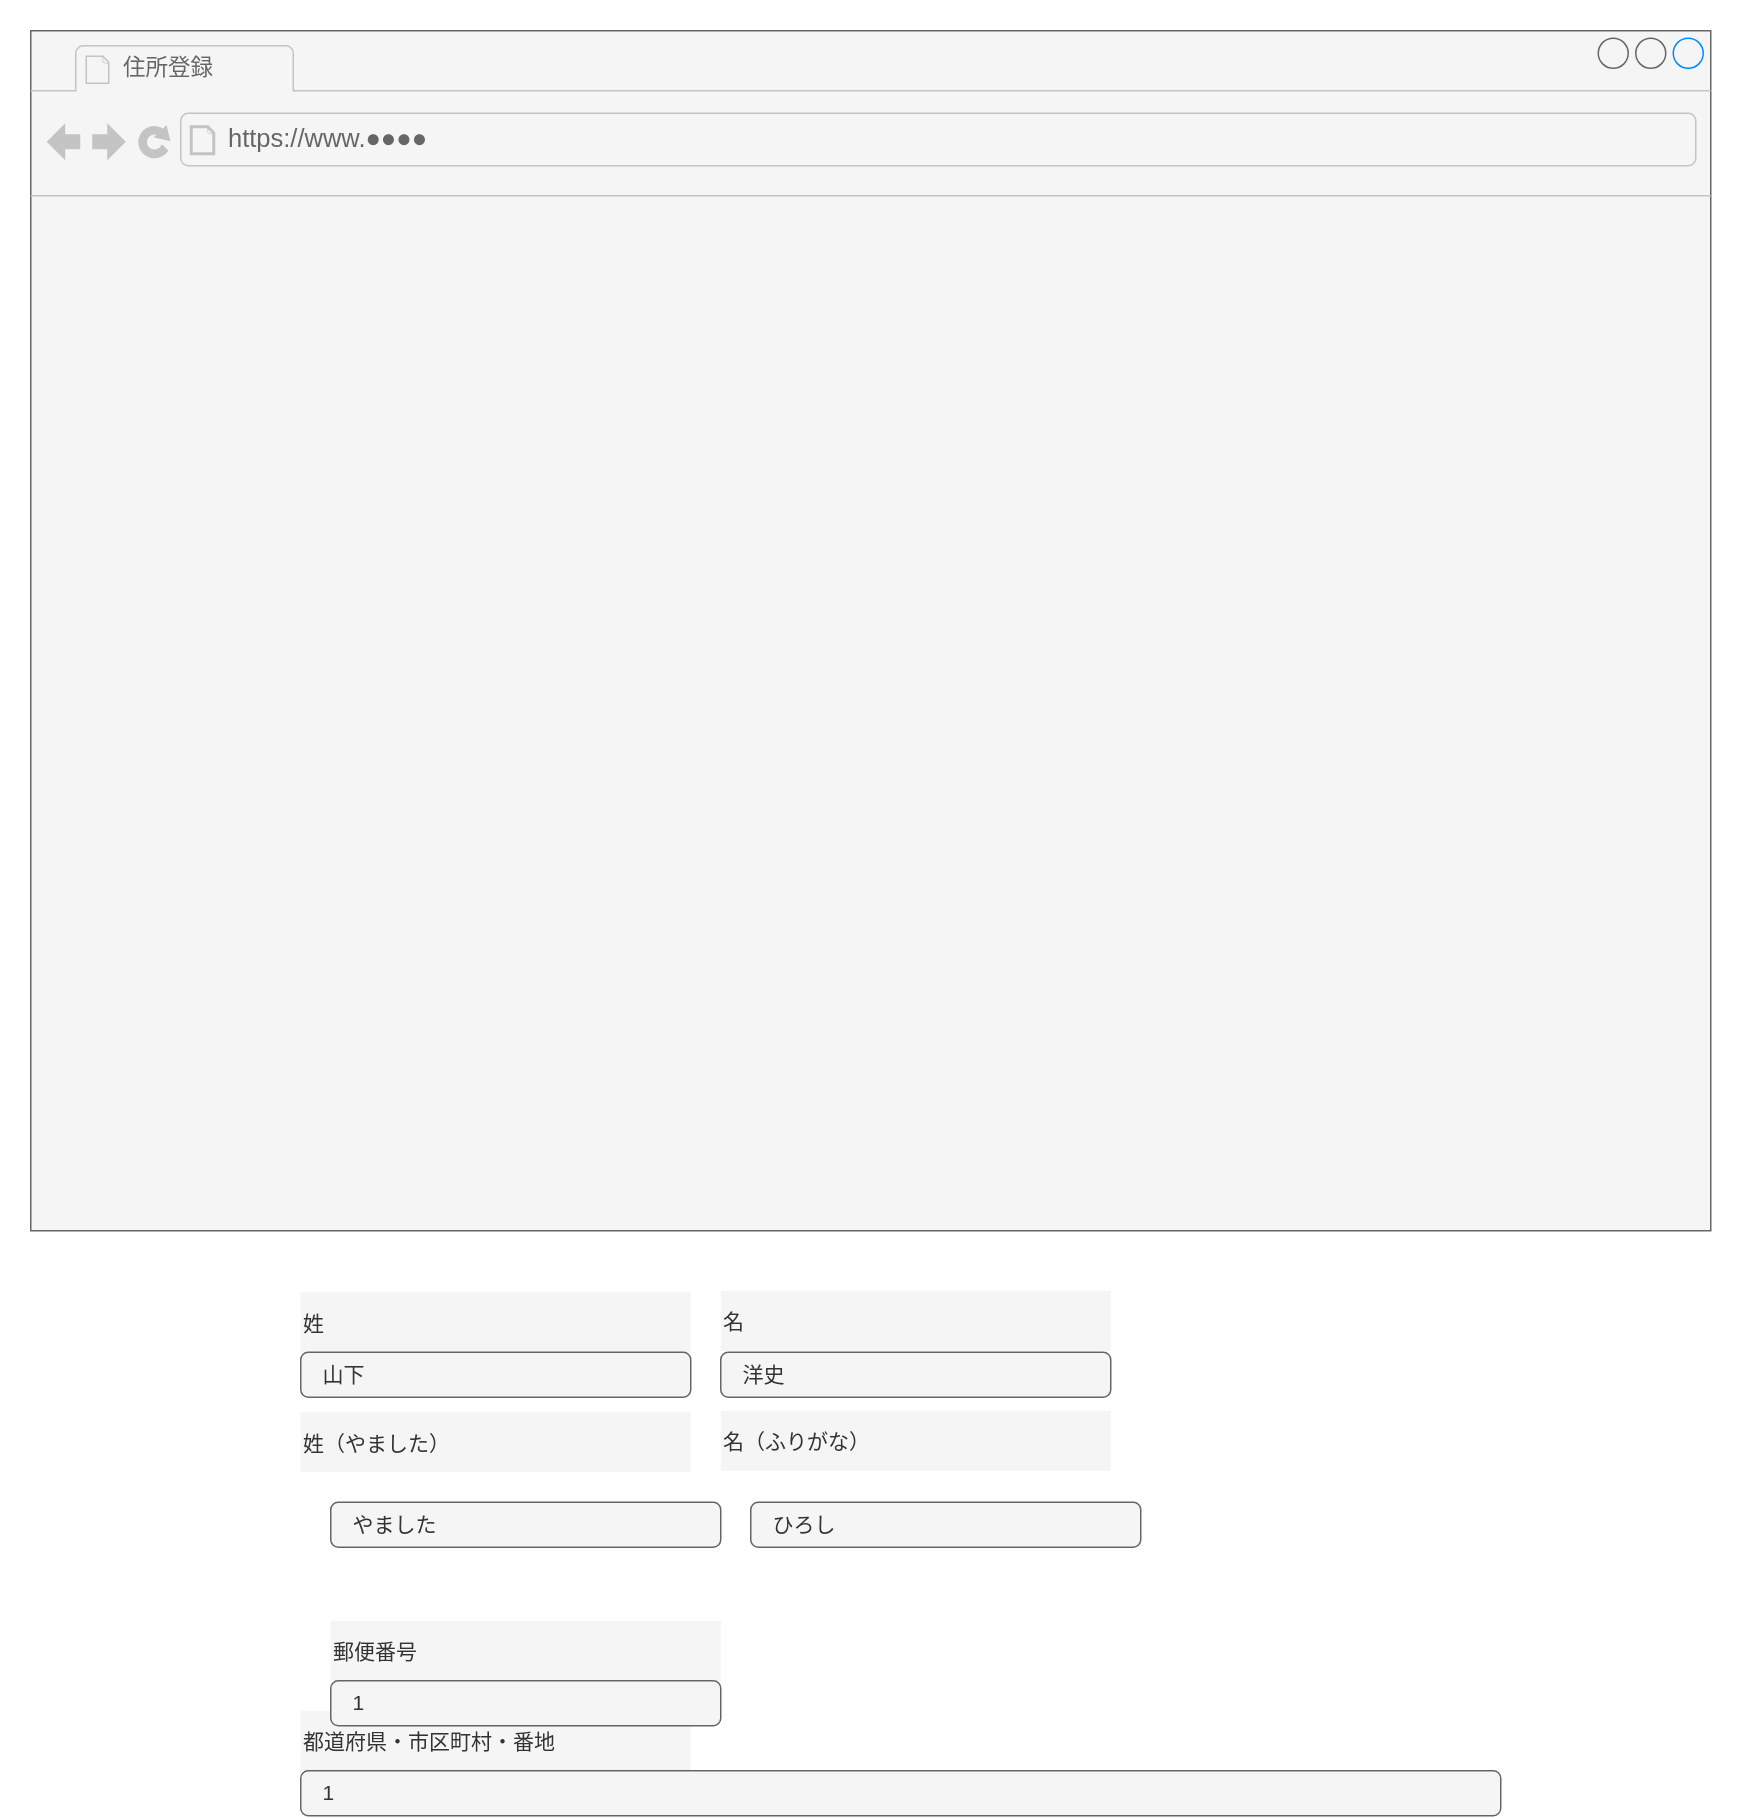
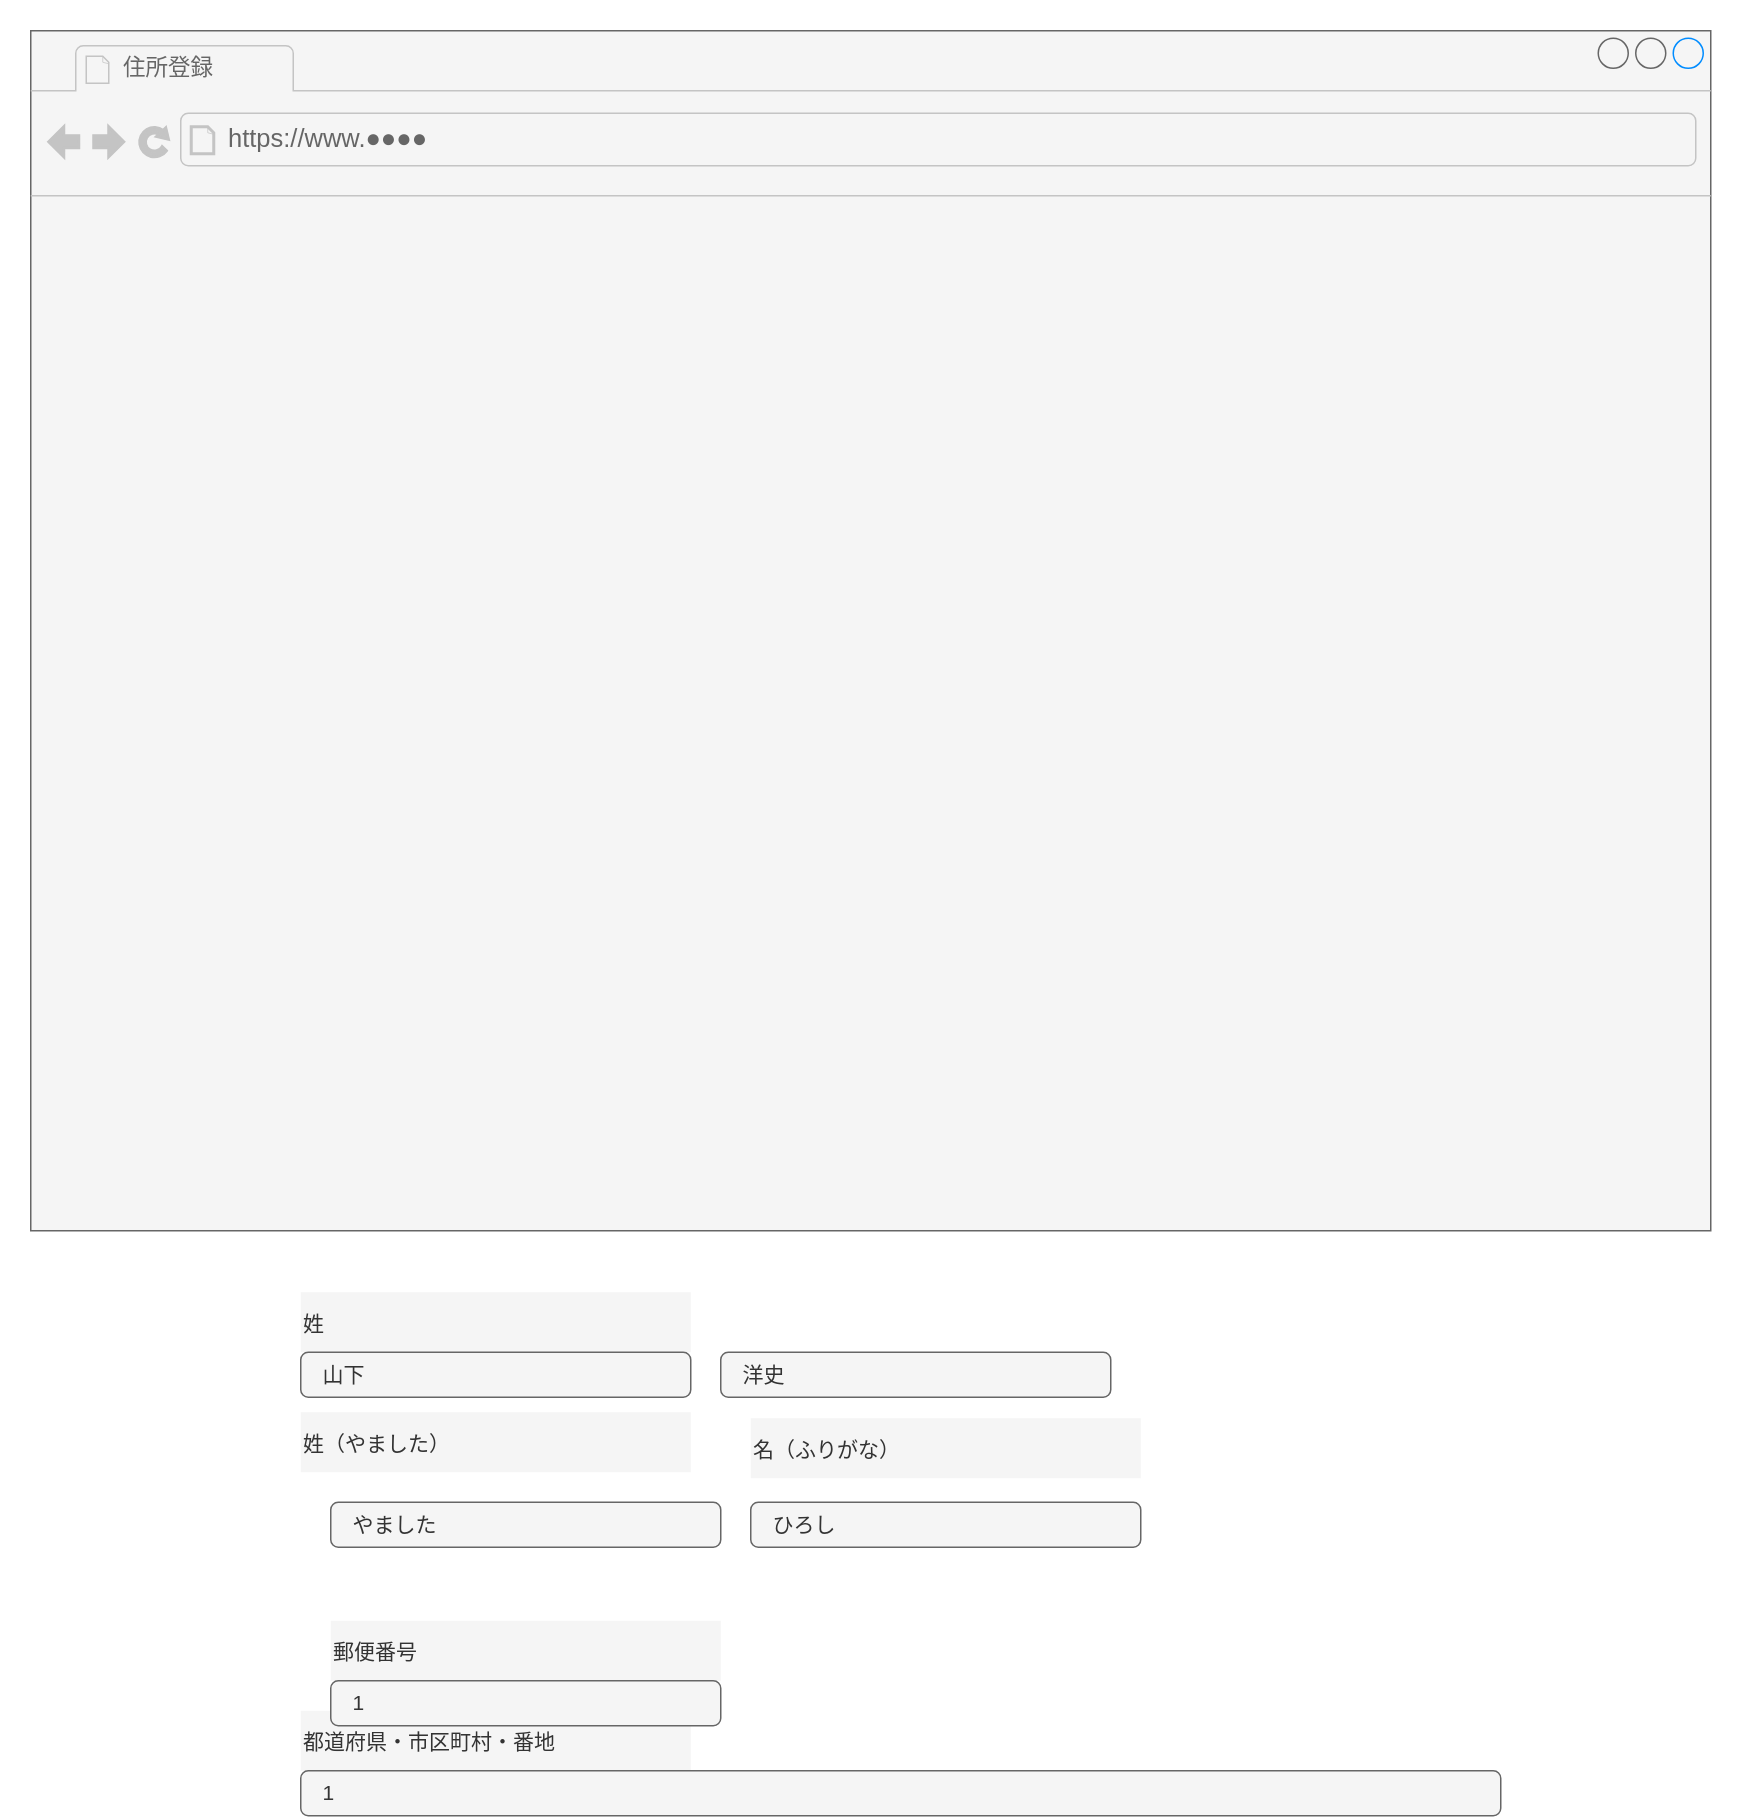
(916, 1321) -> none
(916, 1441) -> (946, 1448)
